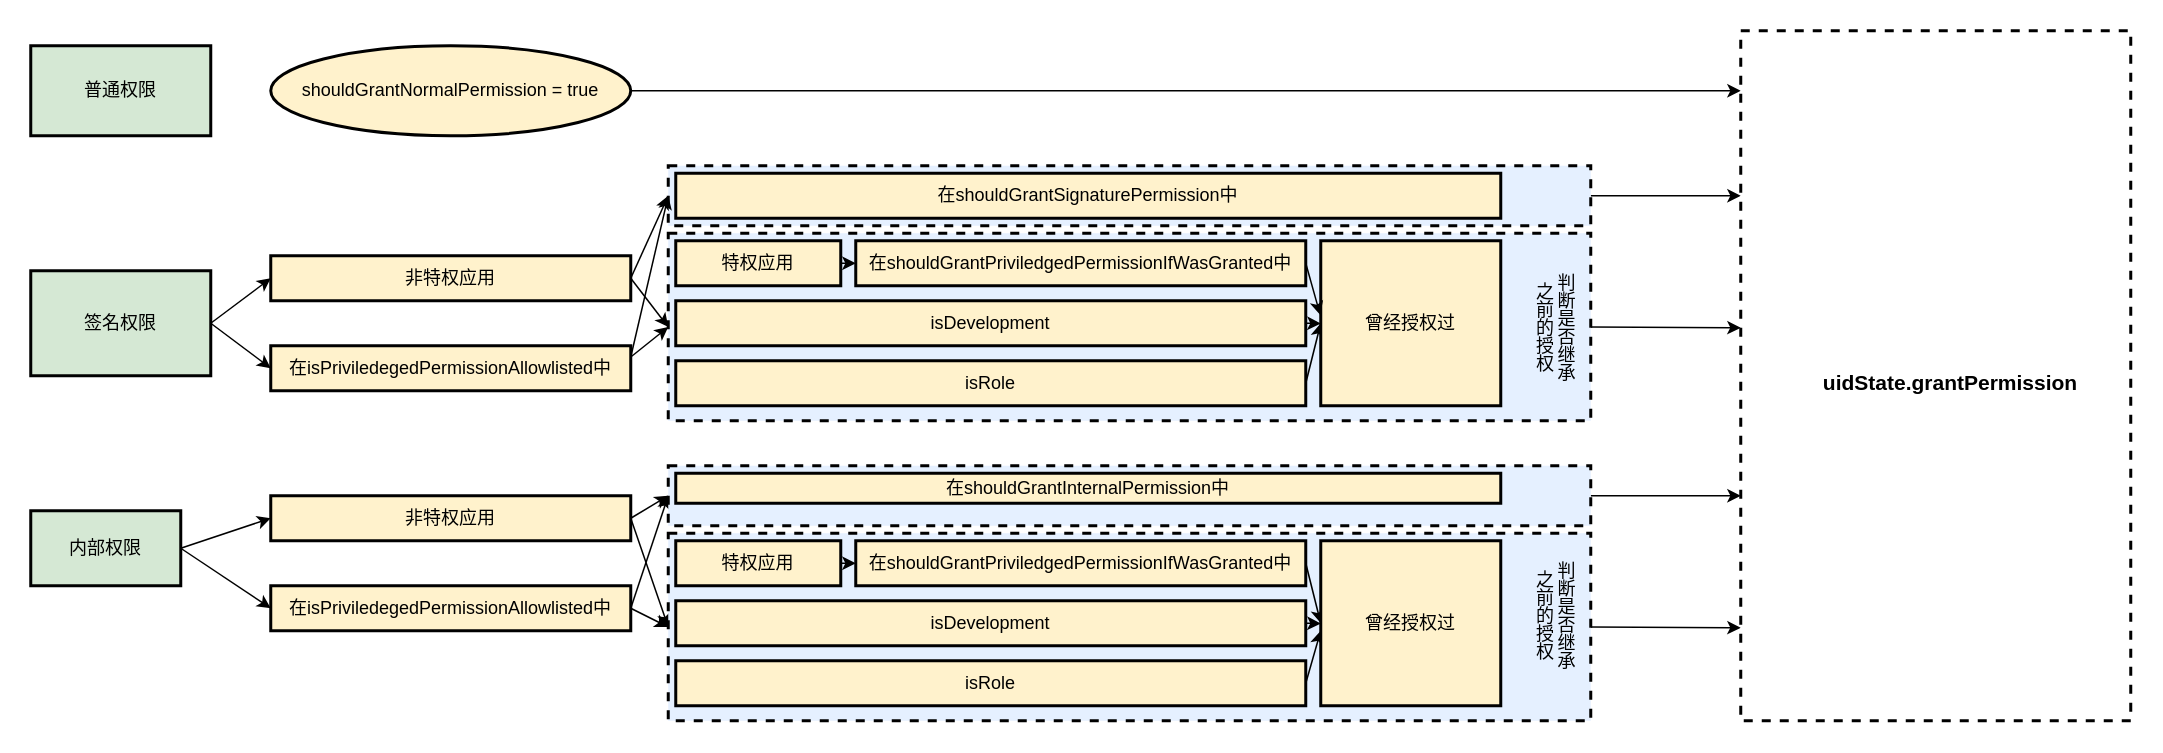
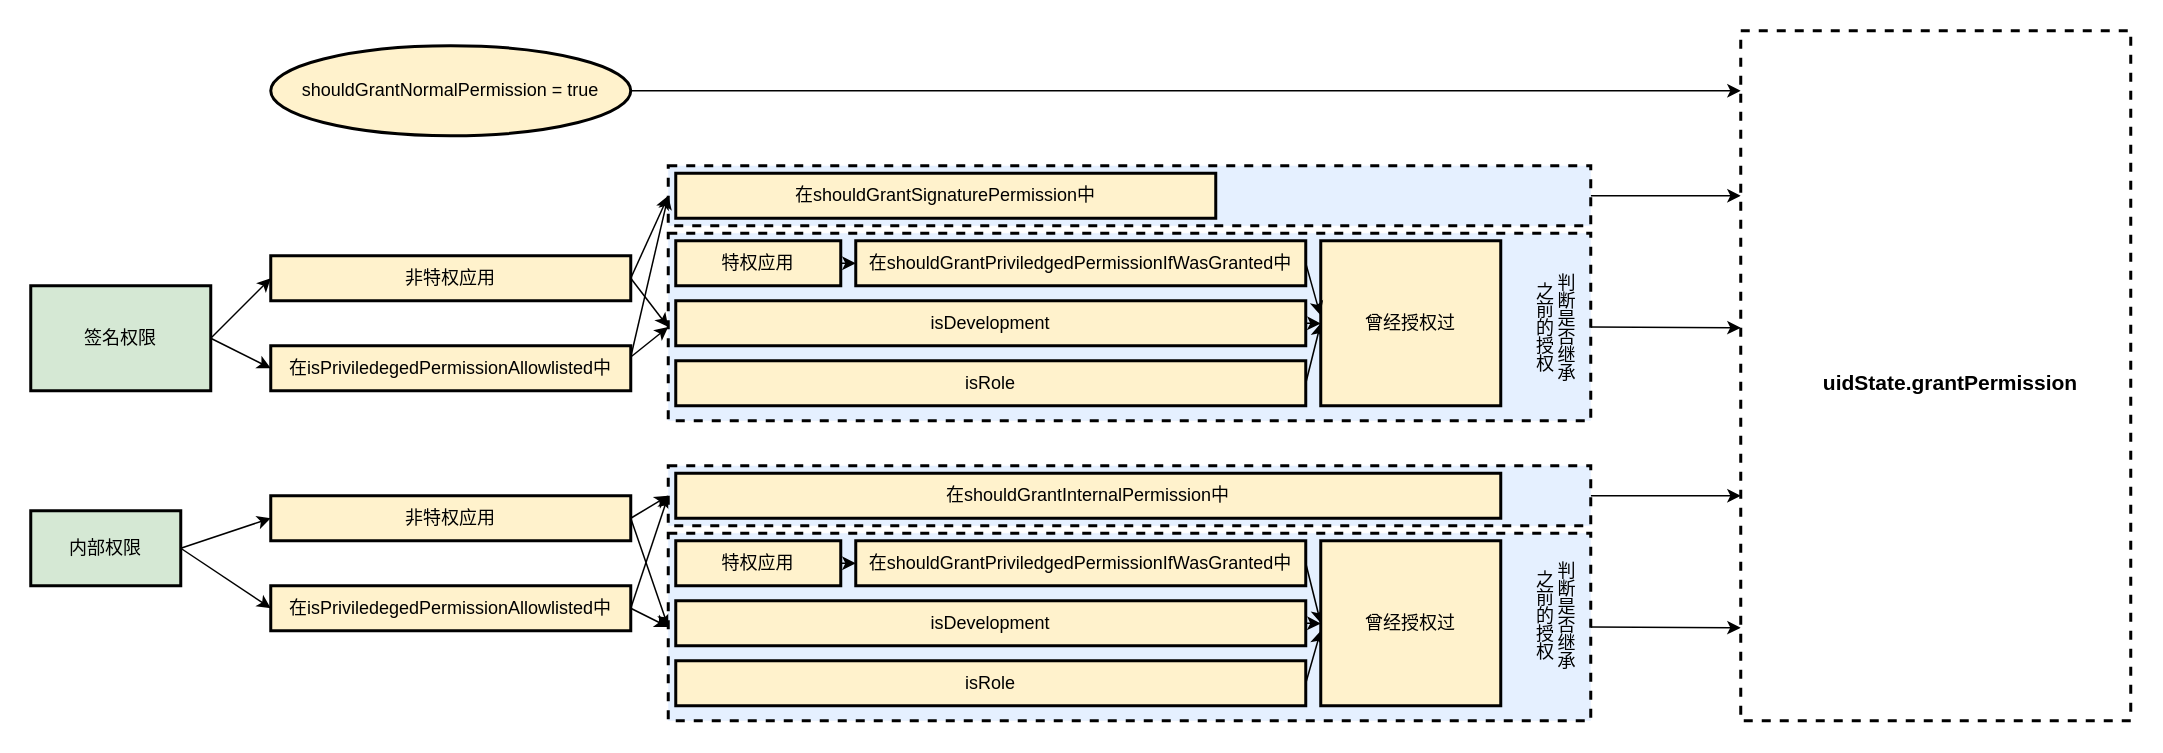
(121, 91) -> none
(1088, 196) -> (946, 196)
(121, 323) -> (121, 338)
(1088, 488) -> (1088, 496)
